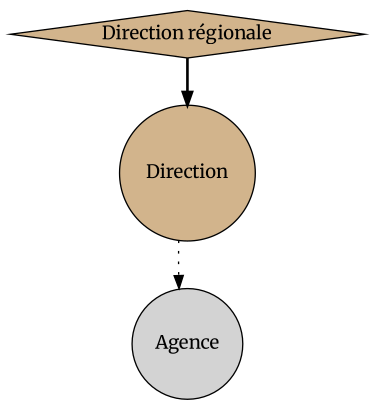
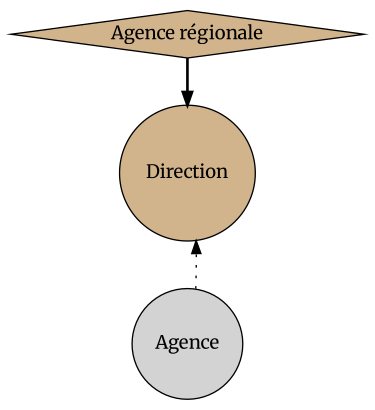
(187, 34) -> (187, 34)
(179, 258) -> (196, 271)
